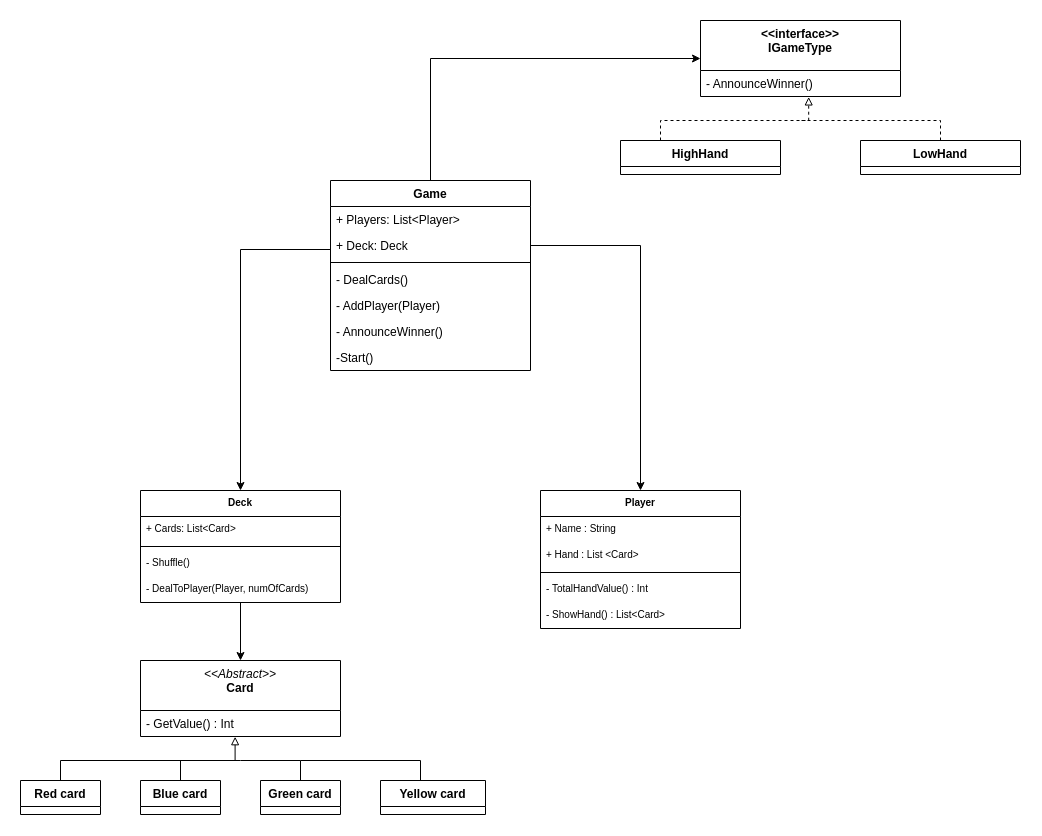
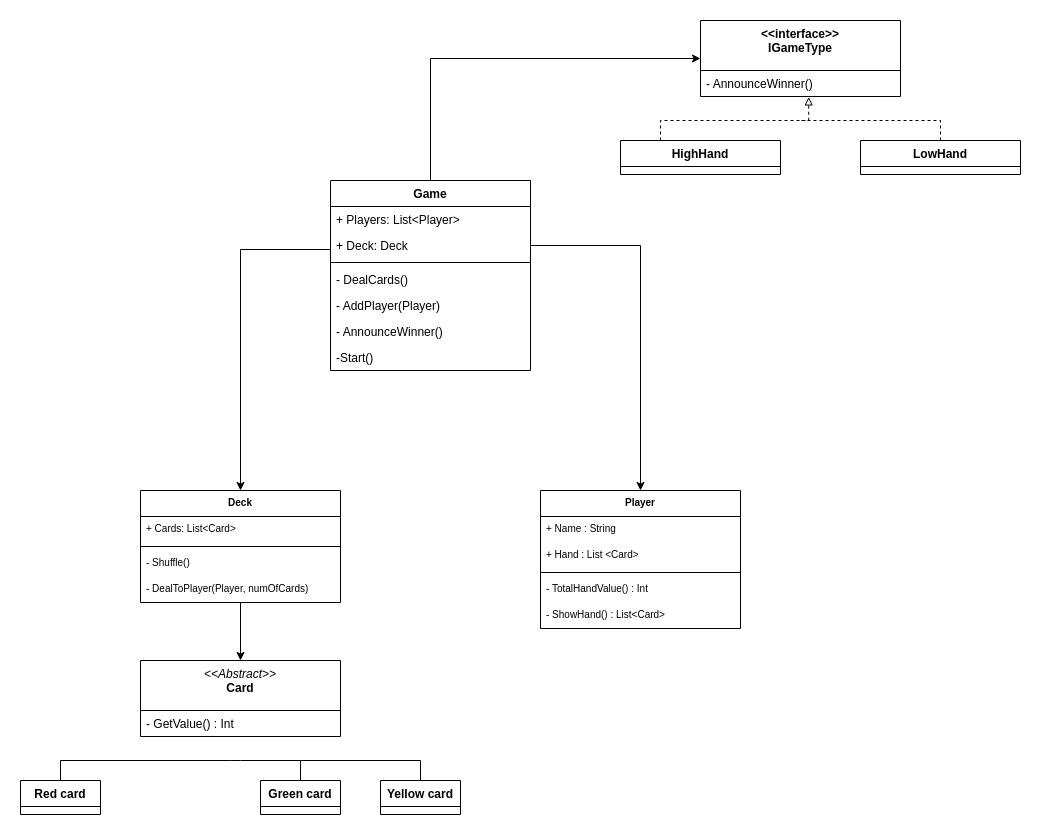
(181, 772) -> none
(181, 798) -> none
(433, 798) -> (421, 798)
